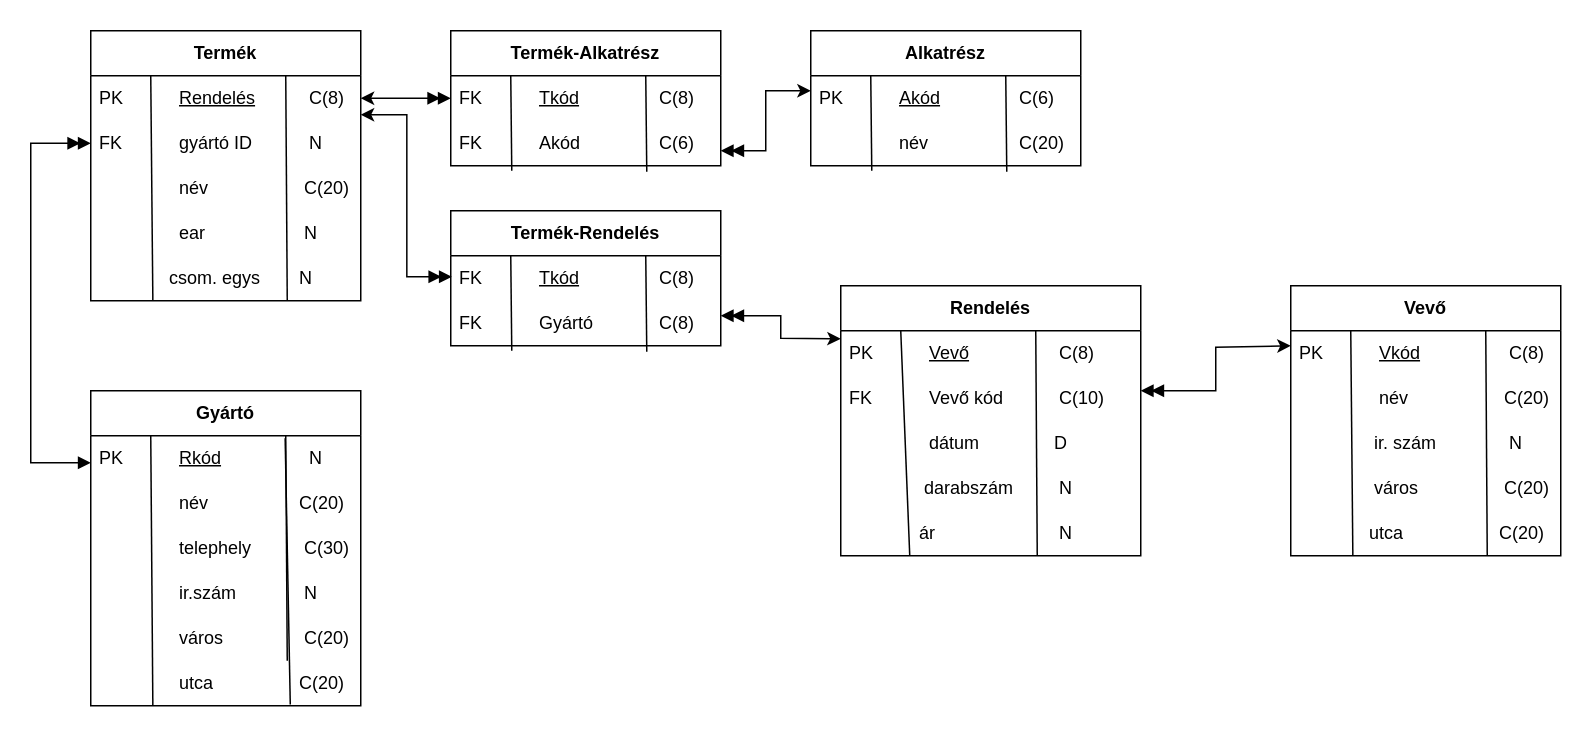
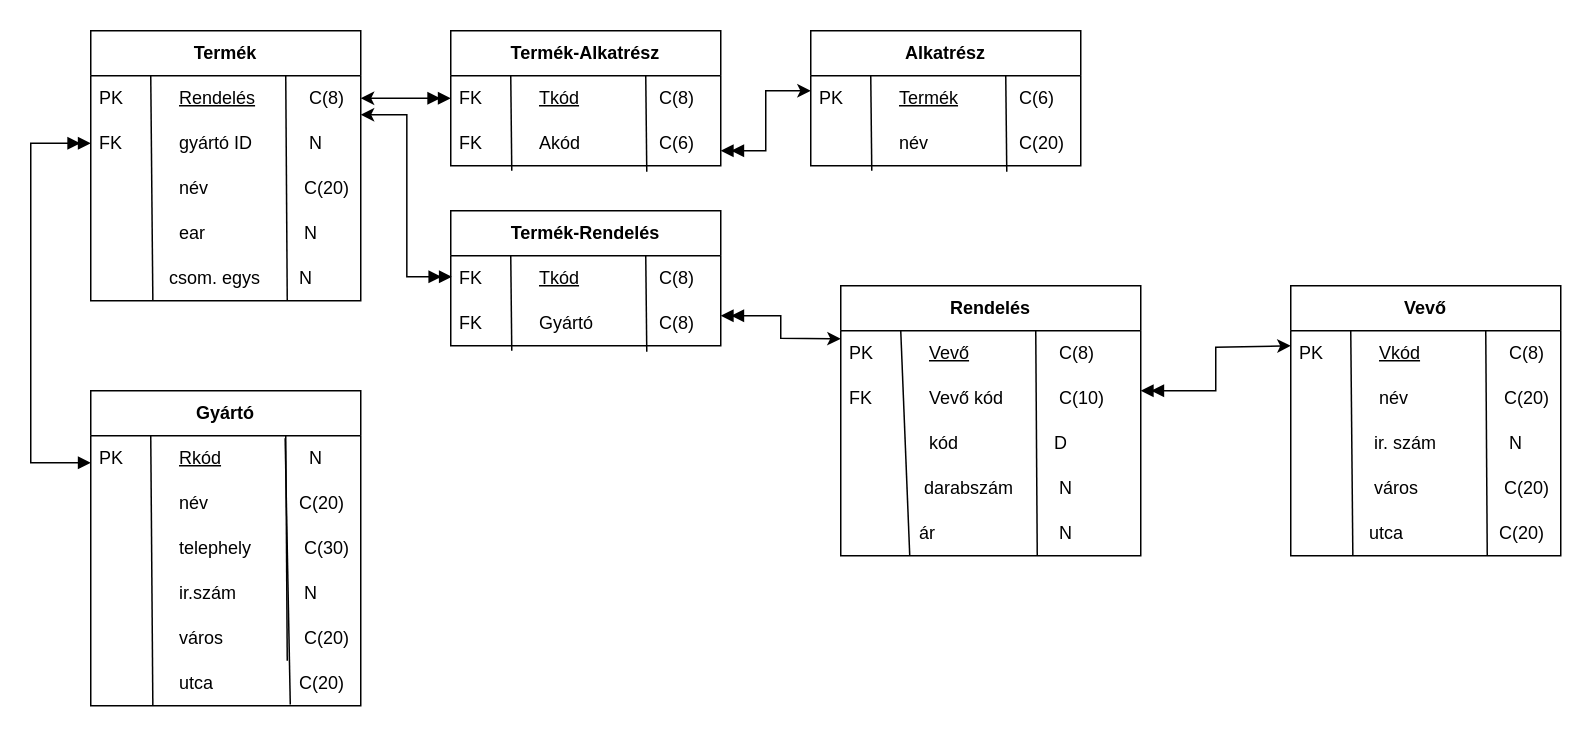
(890, 98) -> (900, 98)
(911, 443) -> (901, 443)
